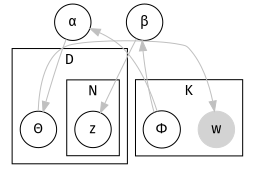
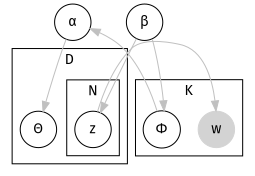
(127, 41) -> (145, 42)
(145, 66) -> (159, 70)
